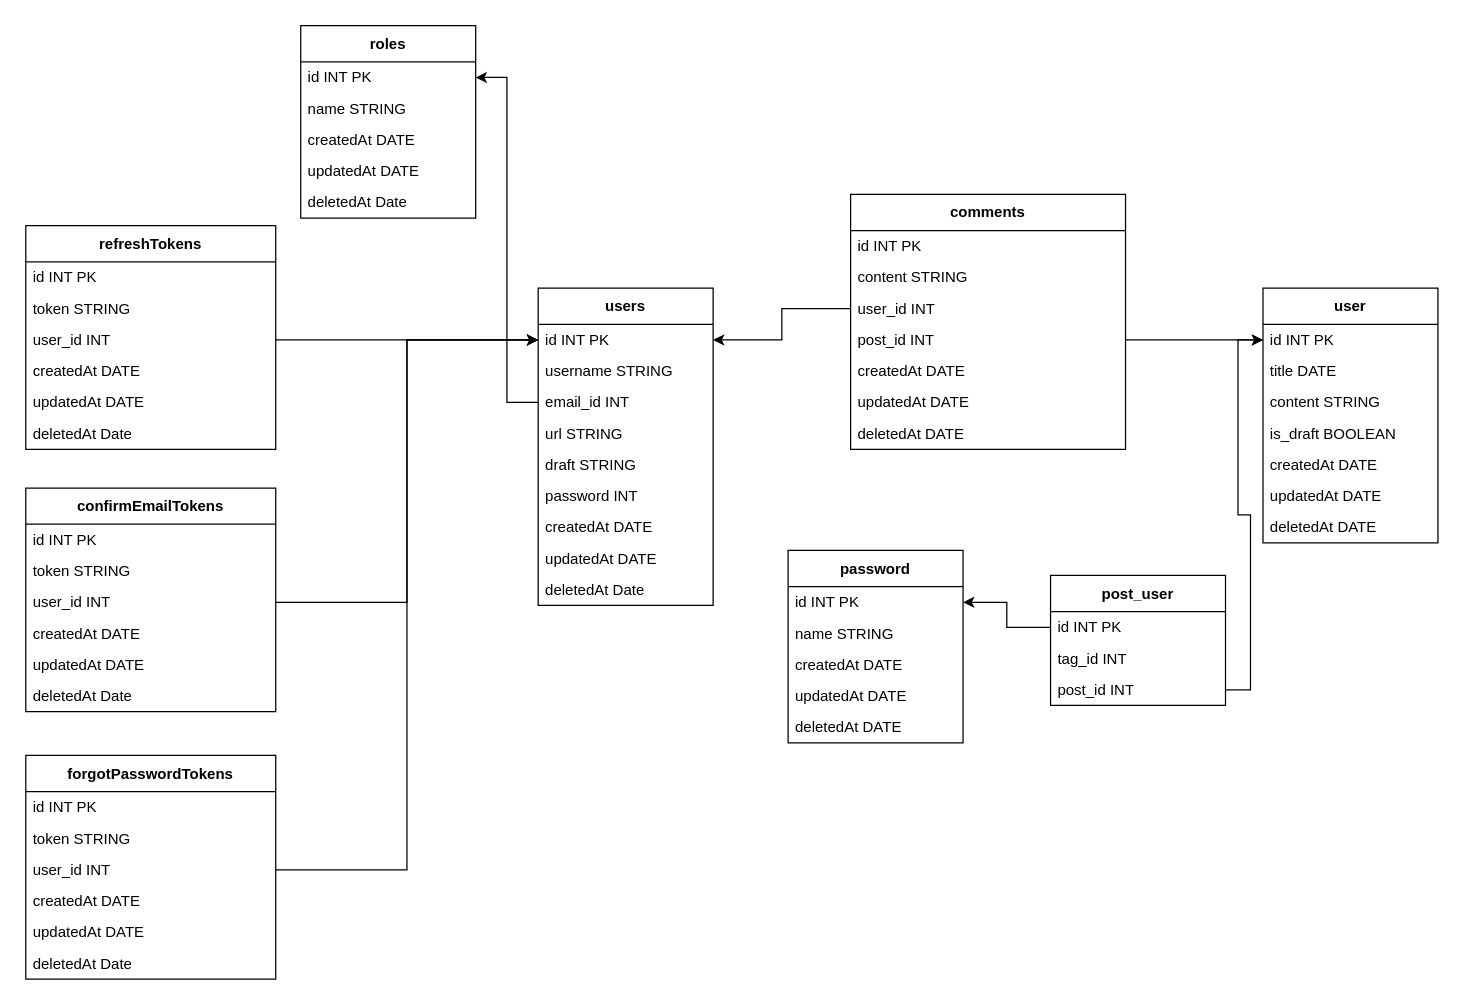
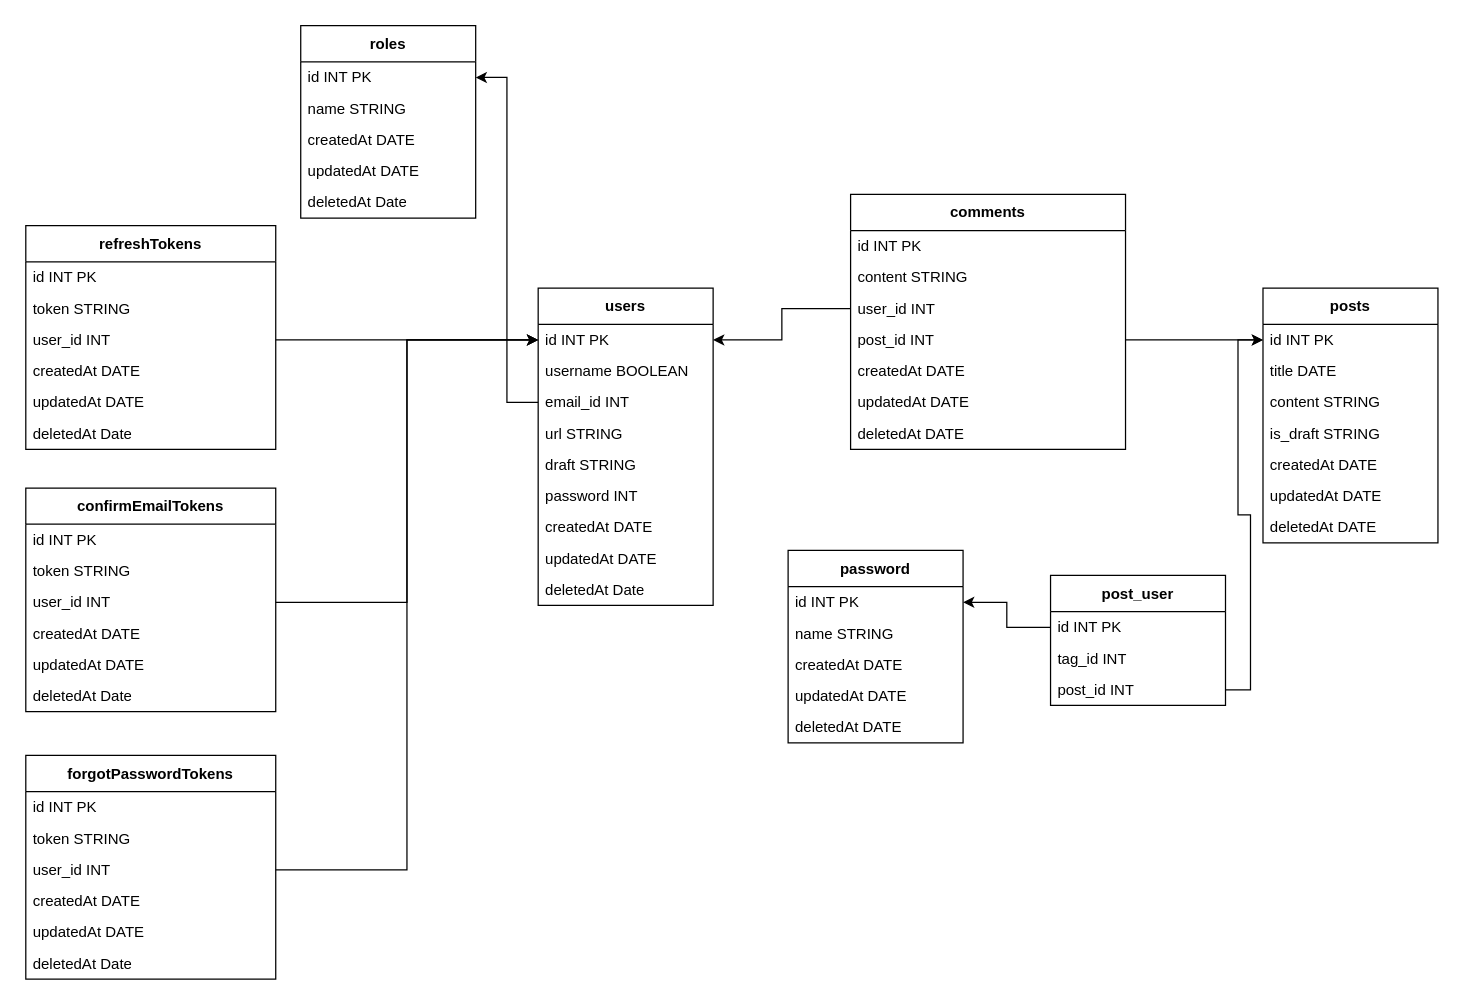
(1351, 307) -> (1351, 307)
(607, 372) -> (611, 372)
(1334, 434) -> (1330, 434)
